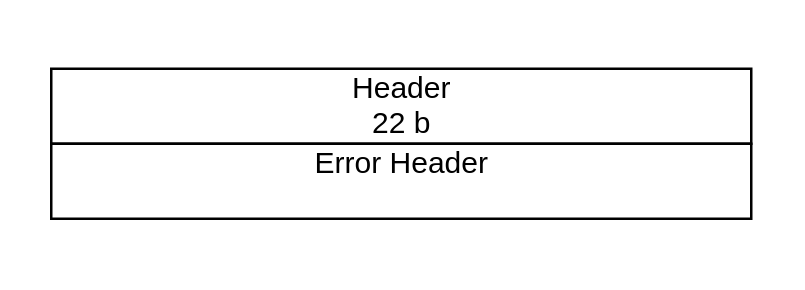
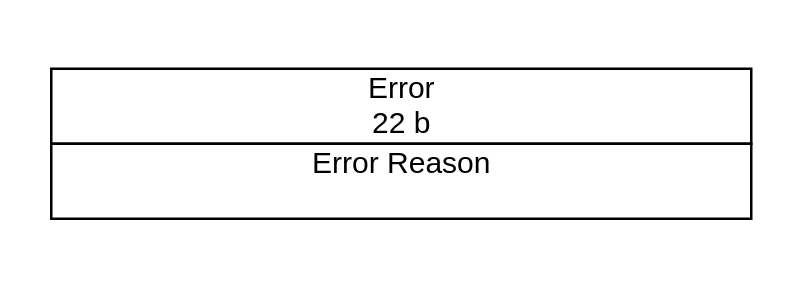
(403, 89) -> (403, 89)
(403, 164) -> (403, 164)
